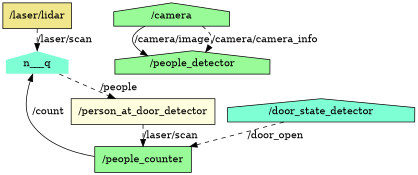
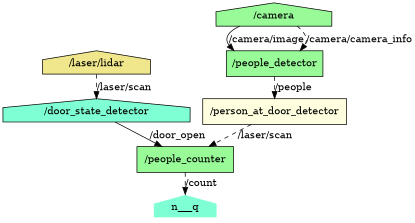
(37, 16) -> (97, 64)
(37, 36) -> (97, 83)
(192, 64) -> (275, 64)
(84, 85) -> (275, 84)
(240, 133) -> (135, 133)
(41, 134) -> (185, 180)
